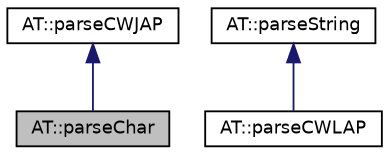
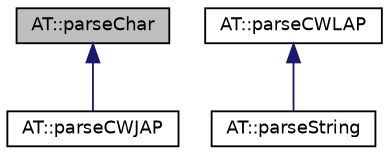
(93, 87) -> (93, 87)
(294, 87) -> (294, 87)
